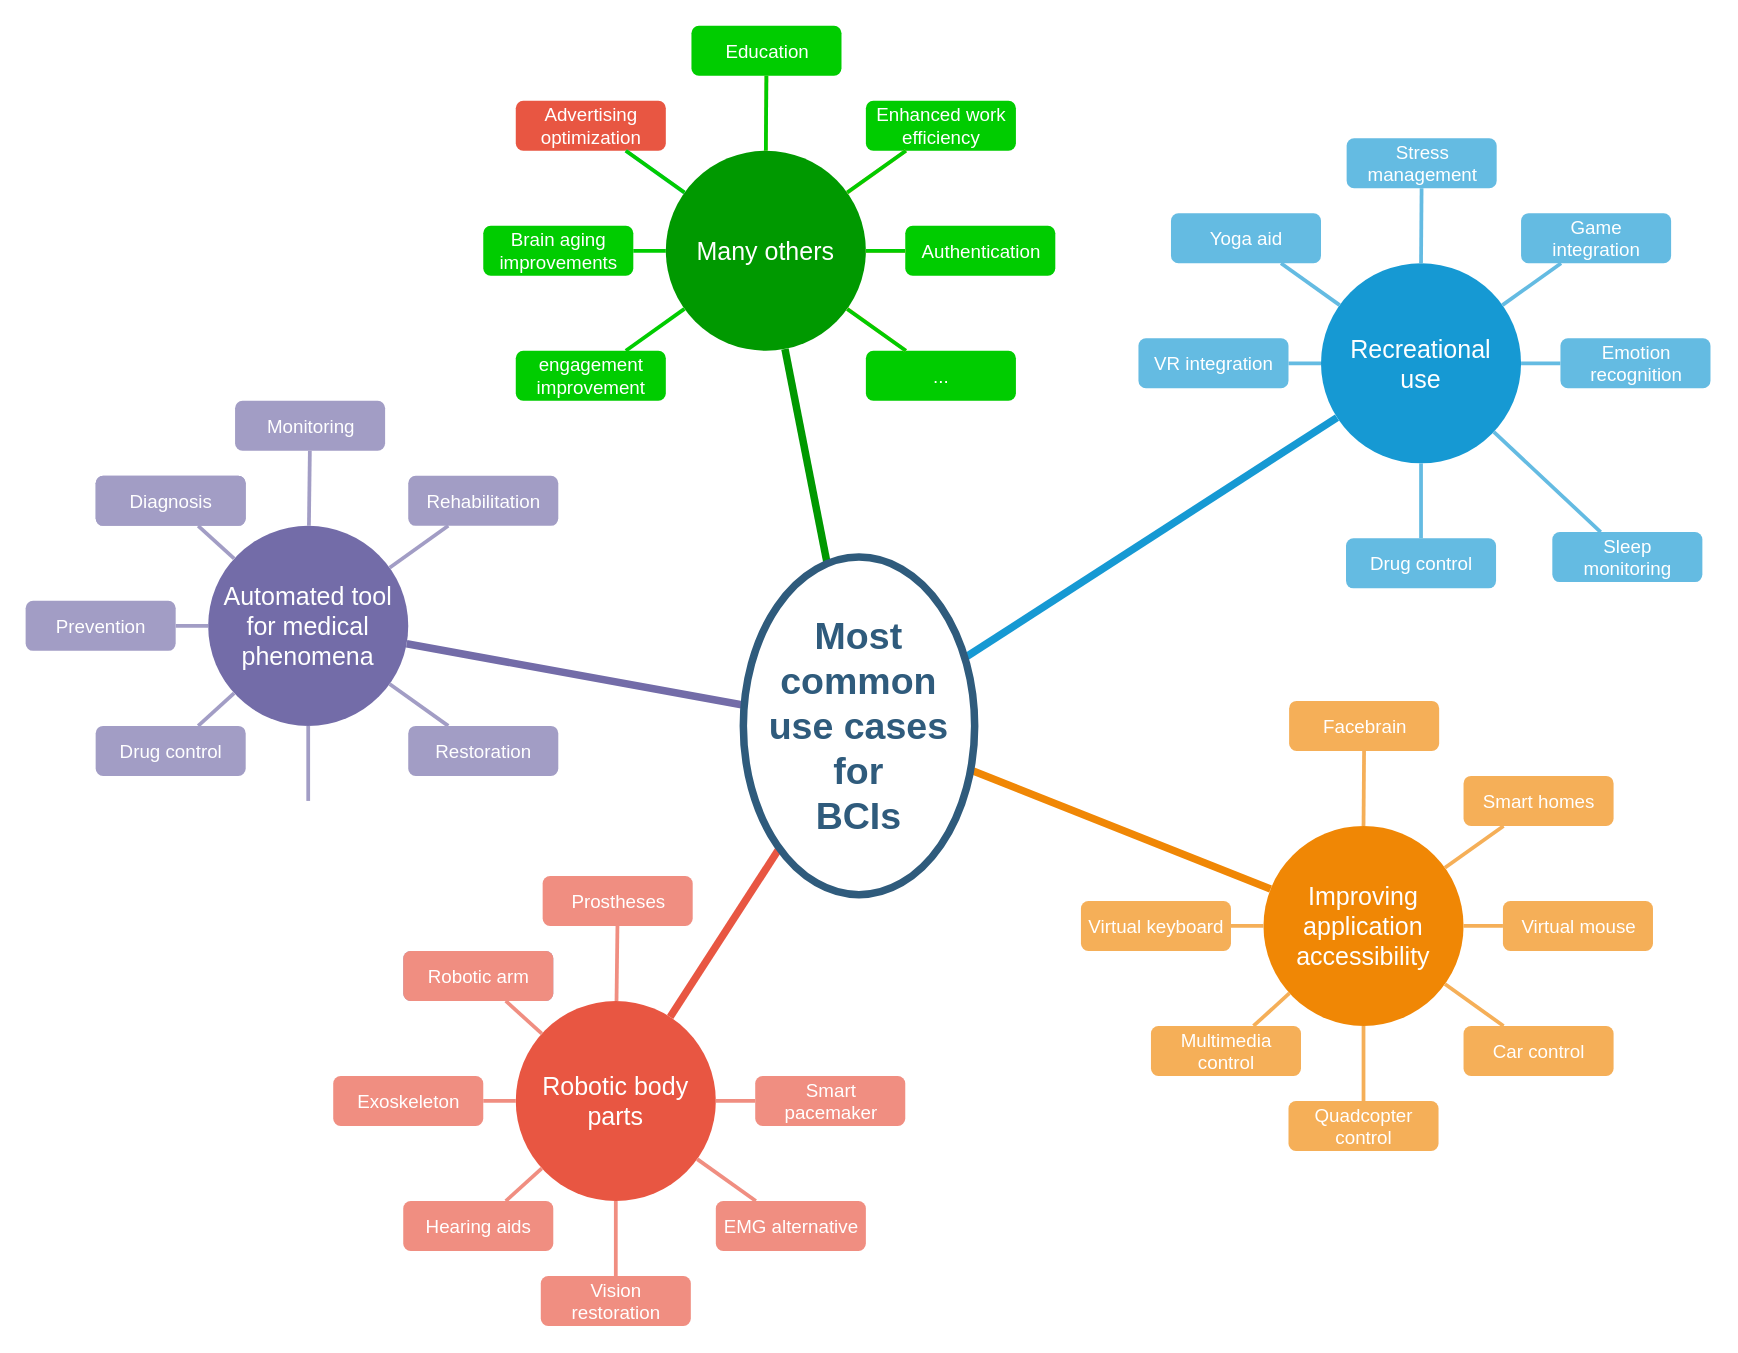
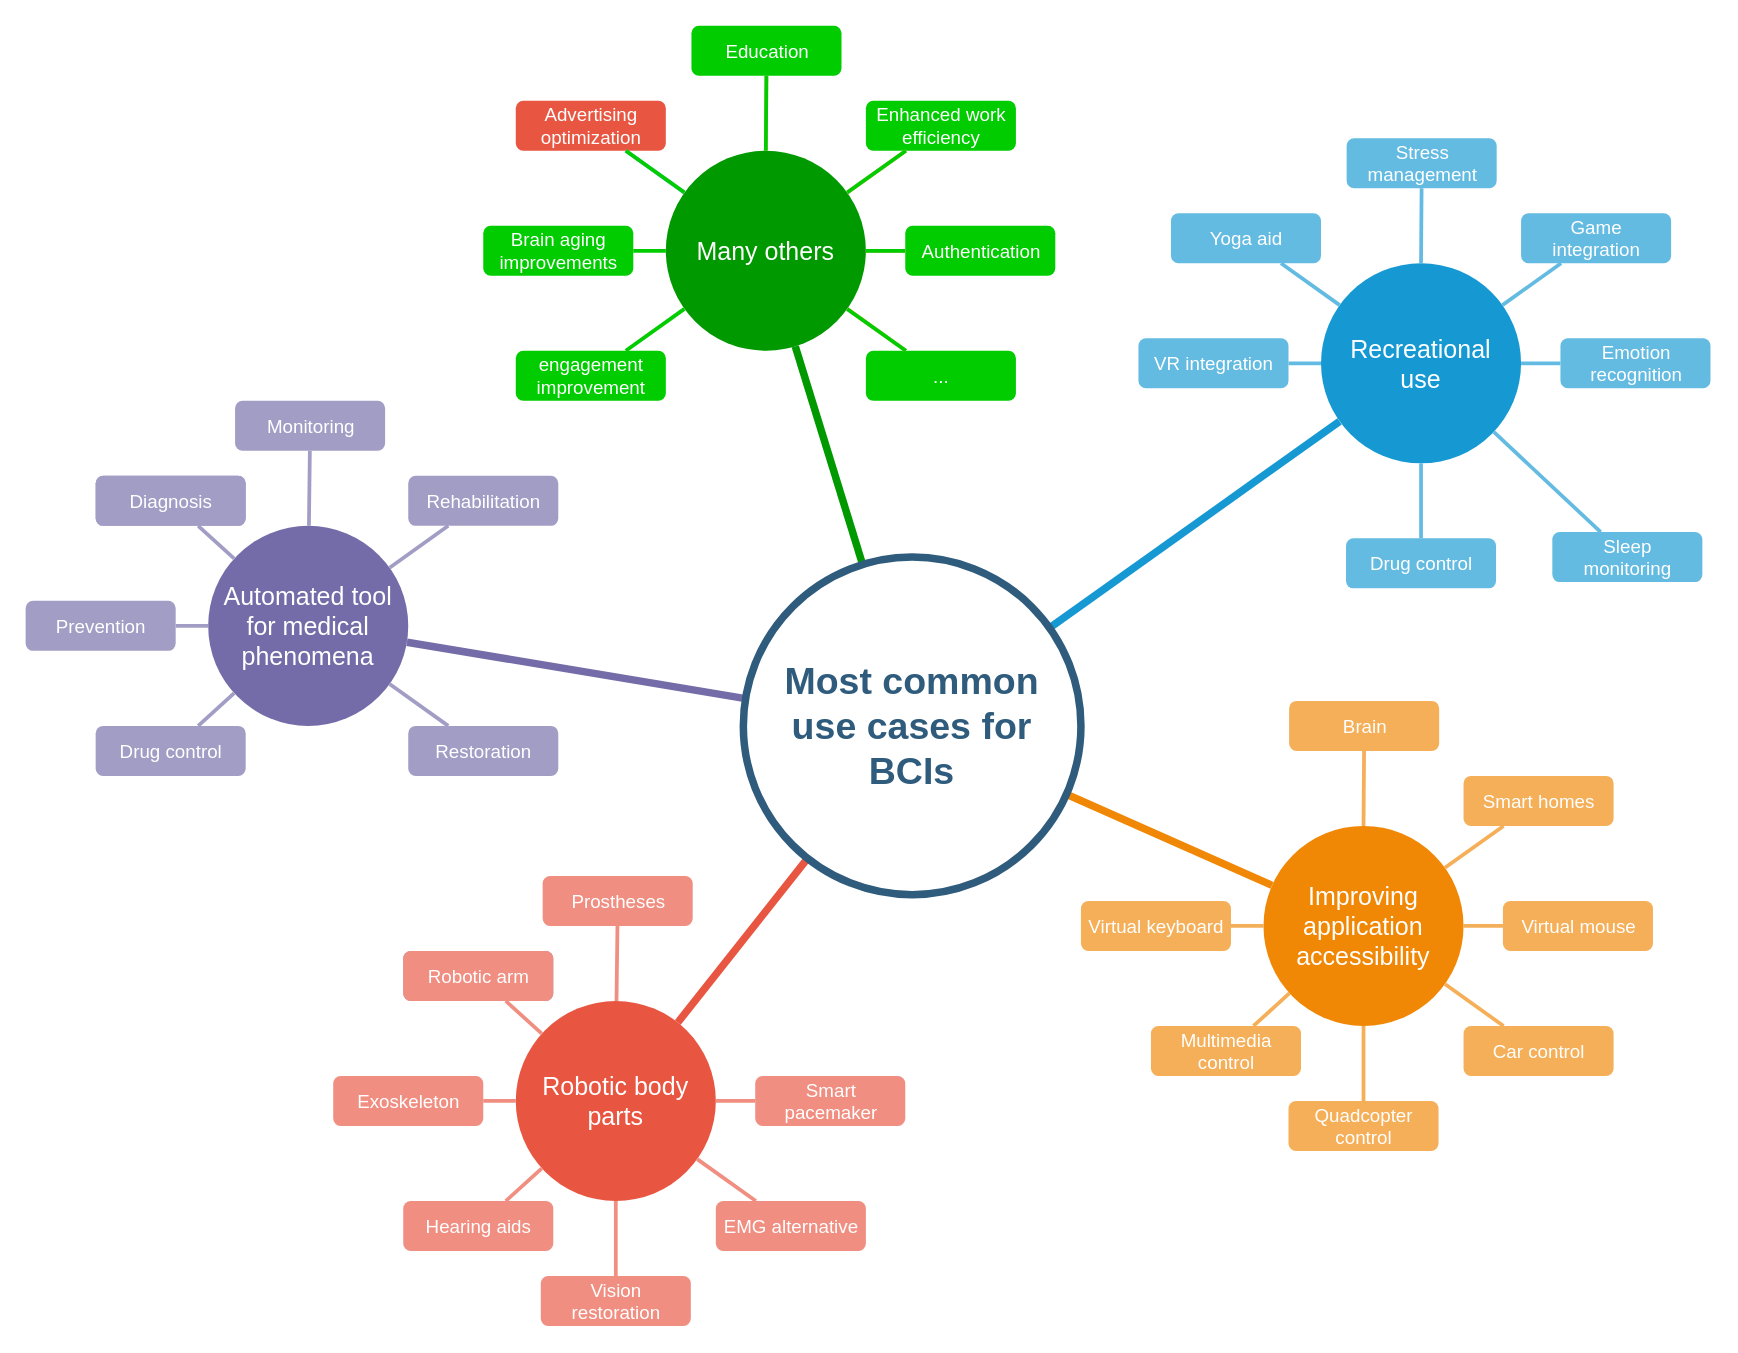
(859, 726) -> (912, 726)
(1365, 726) -> (1365, 726)
(308, 763) -> none
